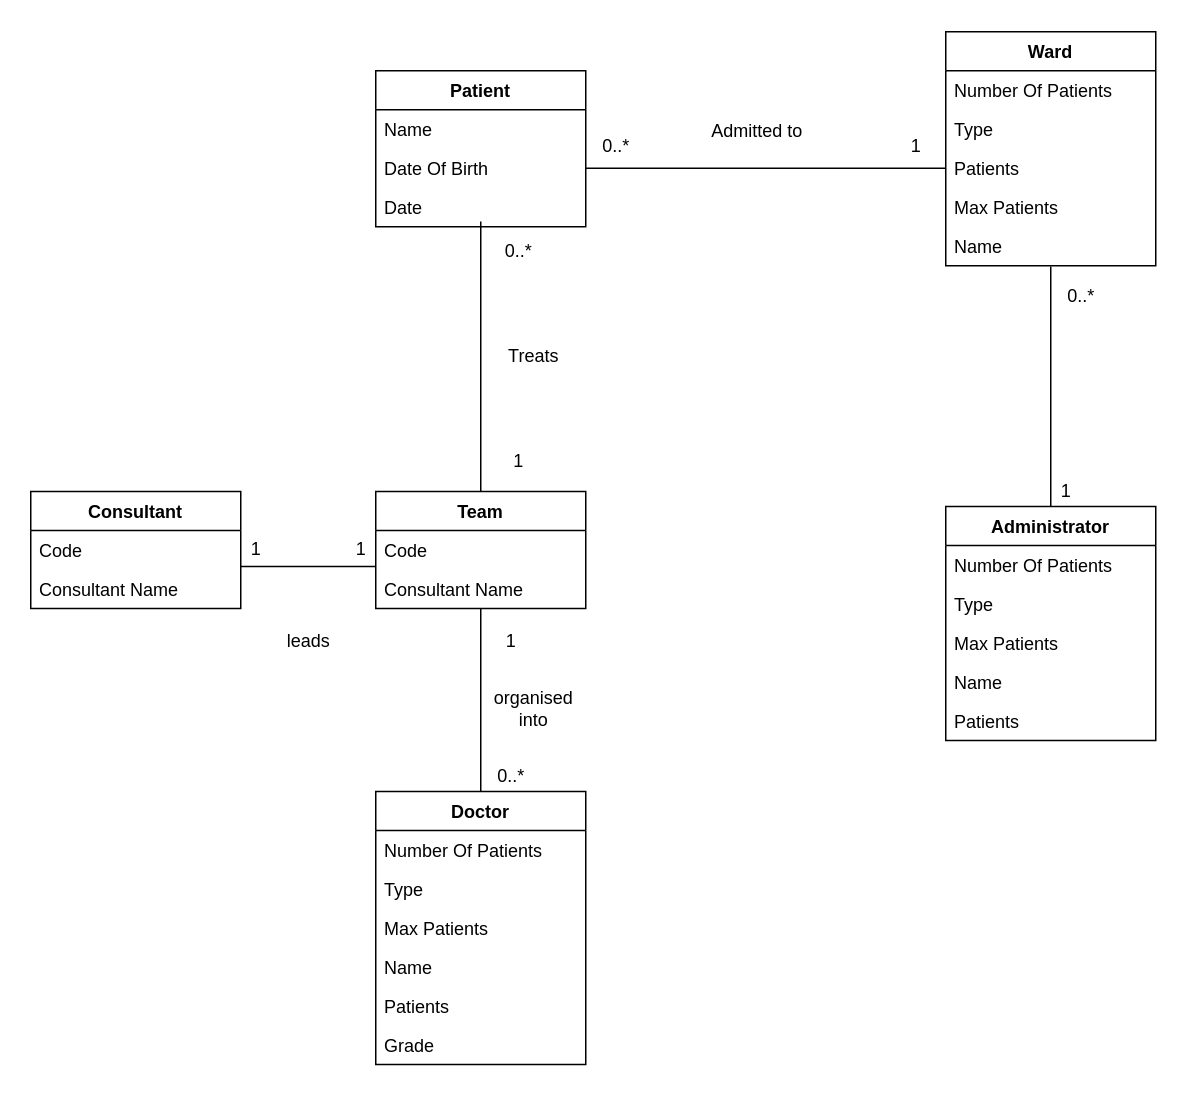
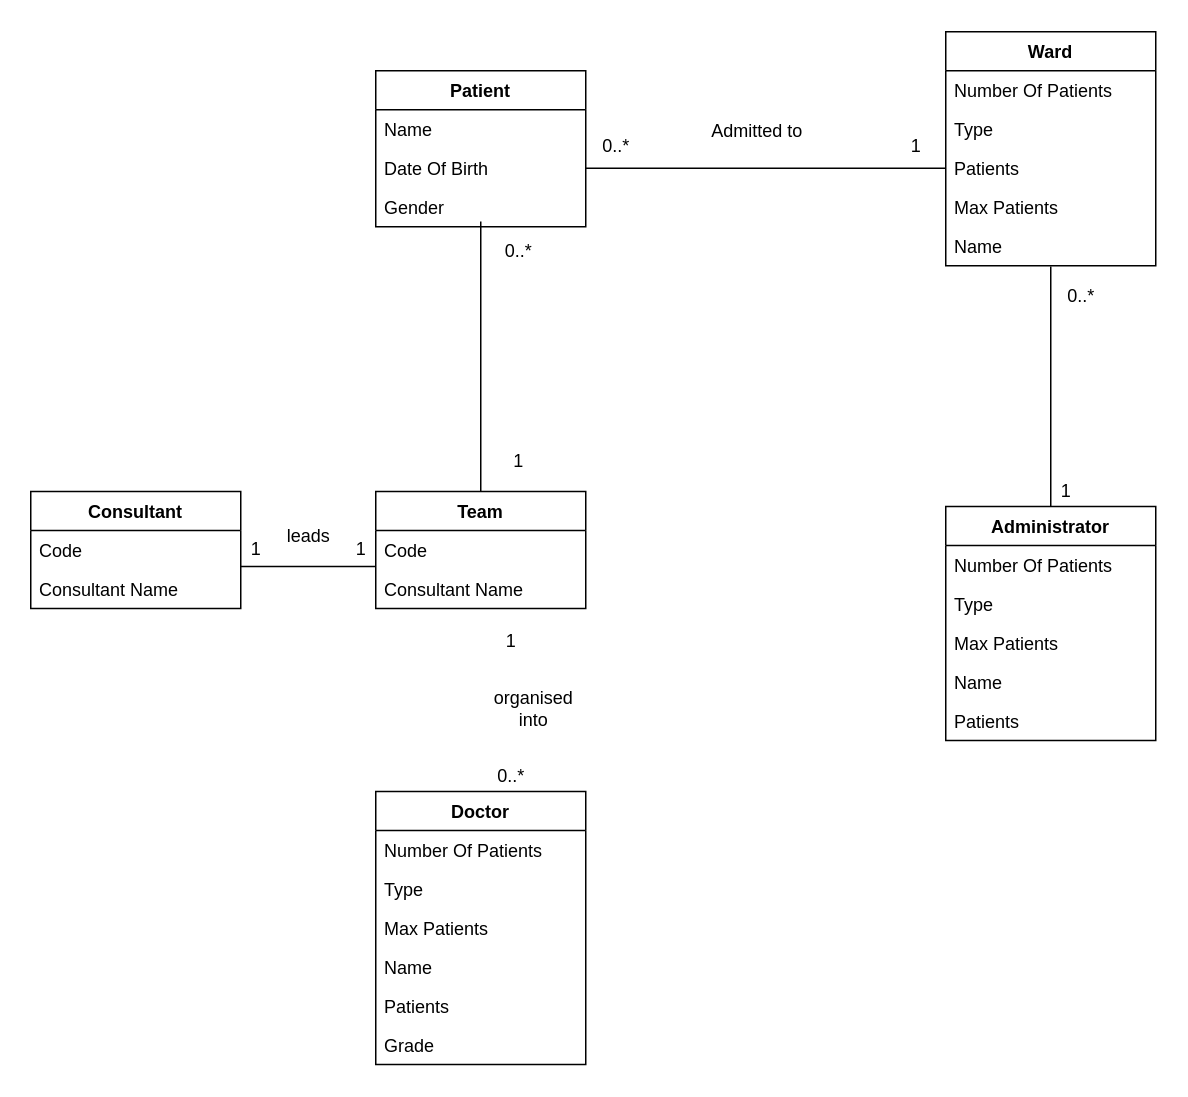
(404, 208) -> (414, 208)
(533, 356) -> none
(308, 641) -> (308, 536)
(481, 699) -> none
